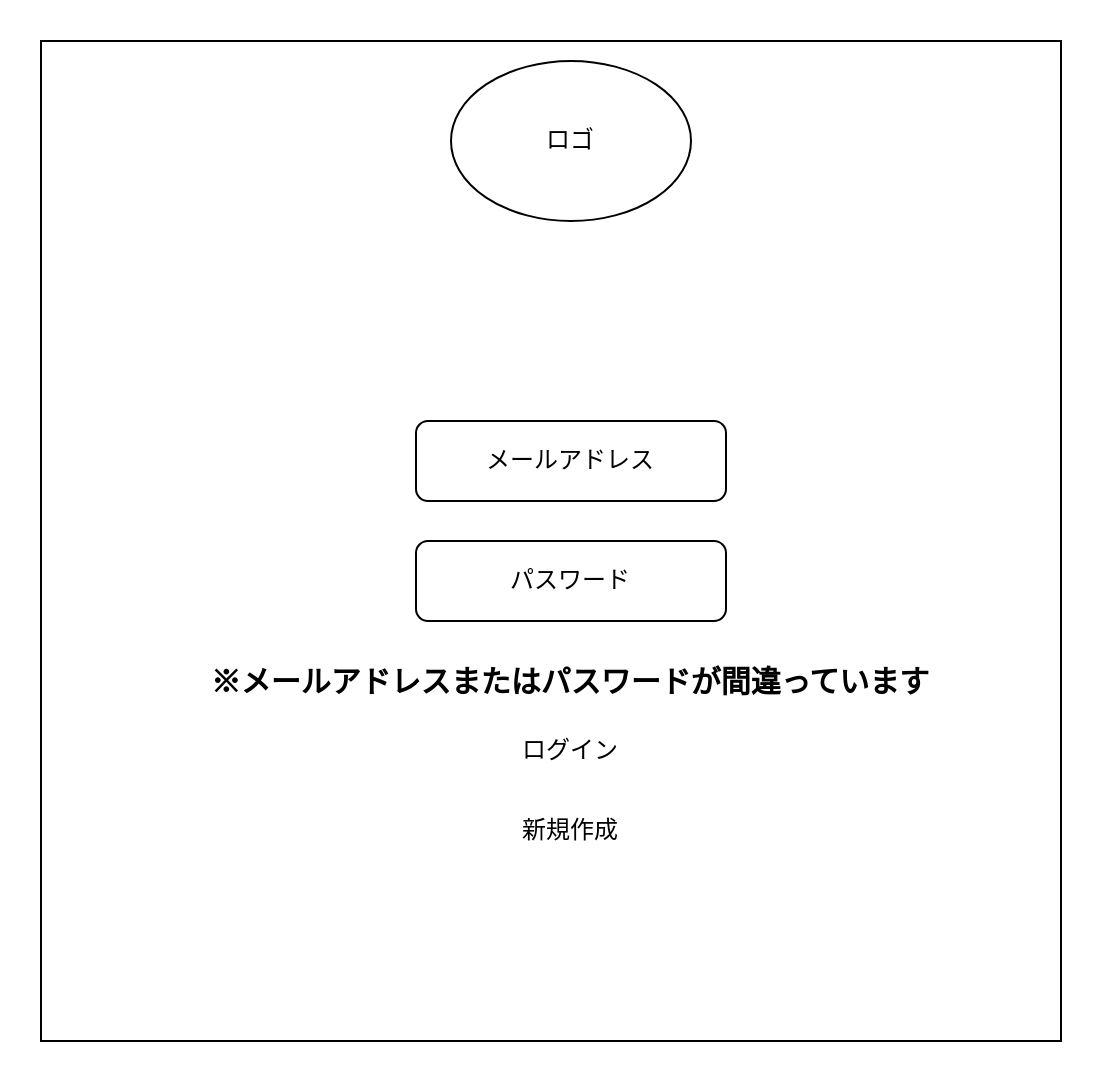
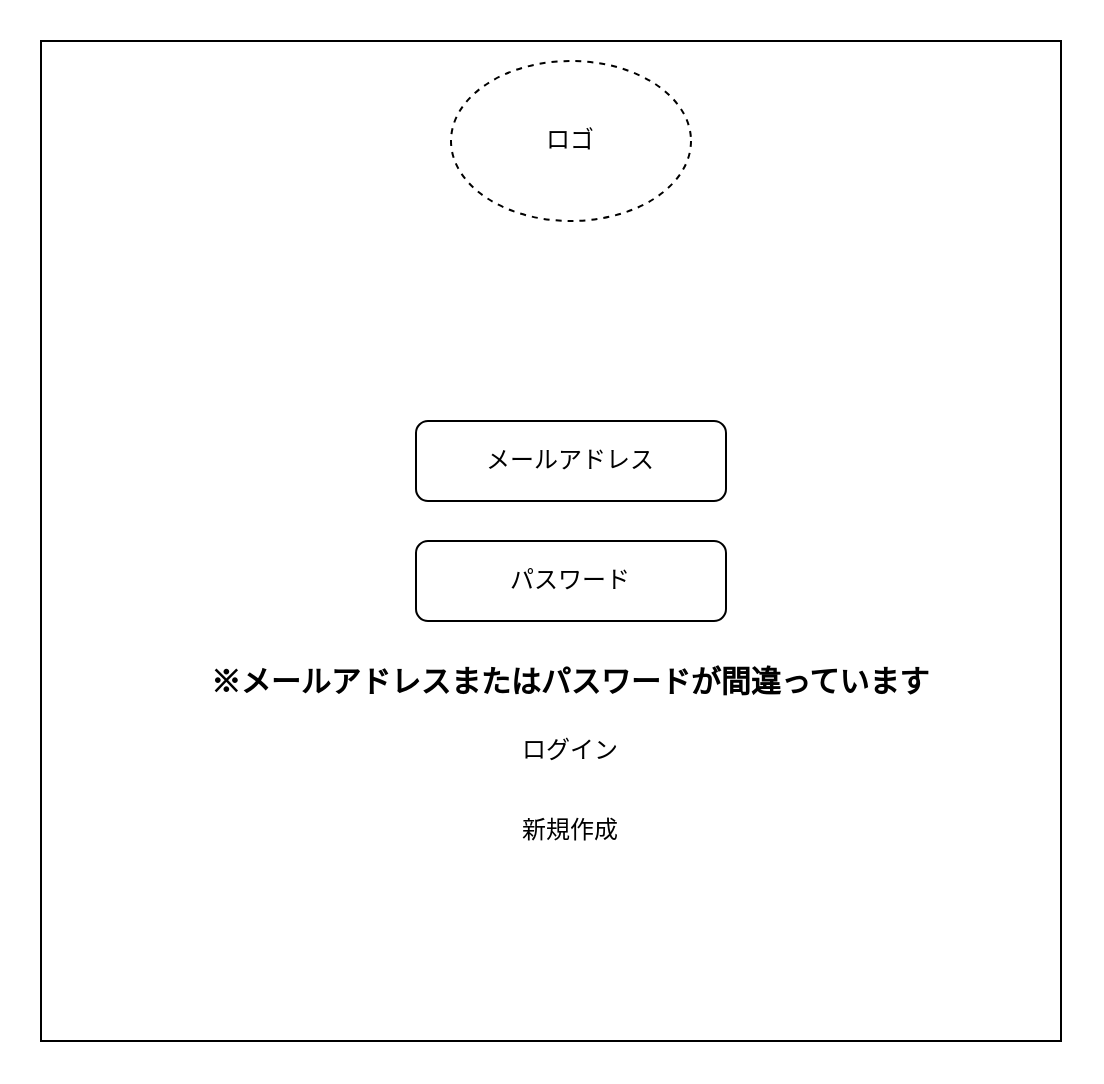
(571, 141) -> (571, 141)
